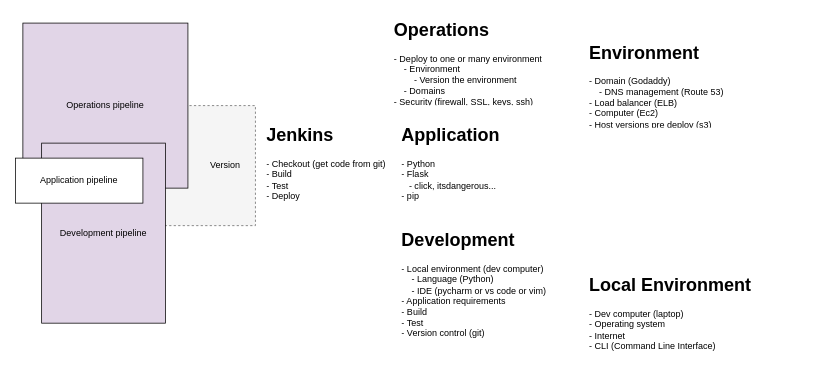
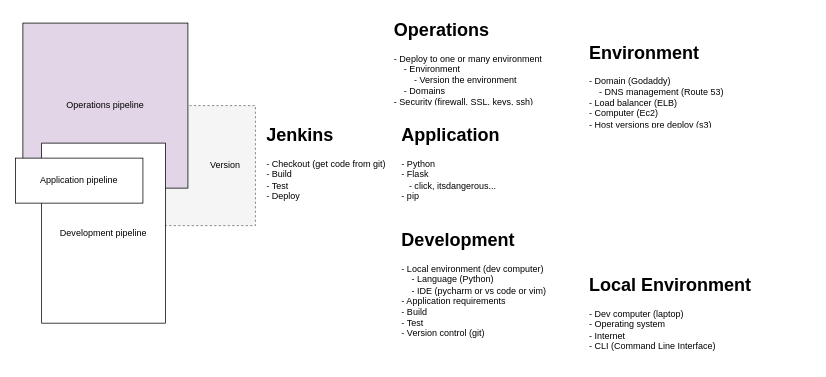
(104, 233) -> (104, 233)
